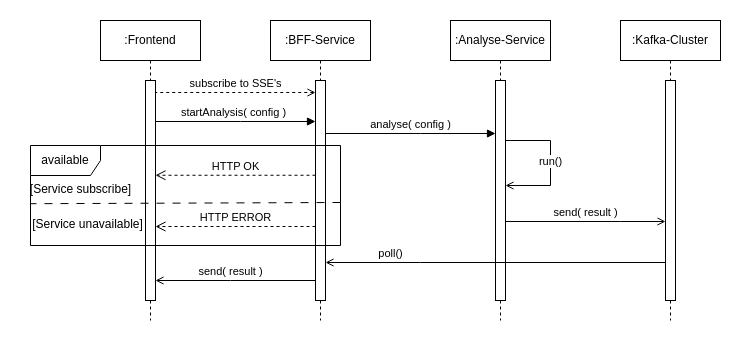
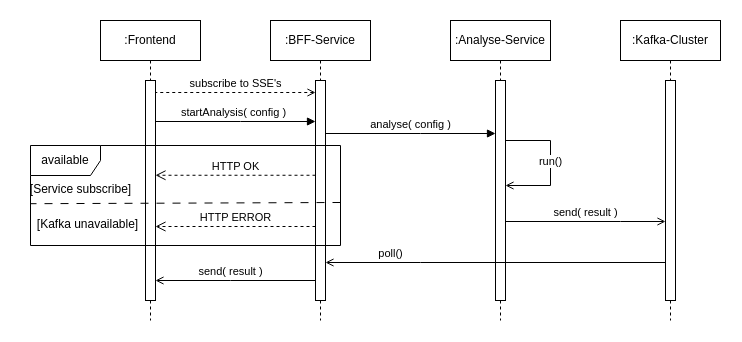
(88, 225) -> (88, 225)
